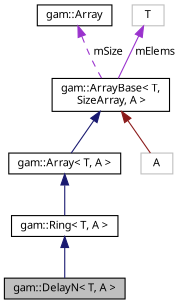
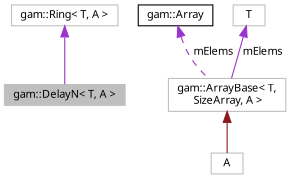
(108, 52) -> (212, 52)
(111, 95) -> (227, 95)
(65, 163) -> none
(65, 226) -> (65, 15)
(65, 263) -> (65, 61)
(65, 289) -> (65, 95)
